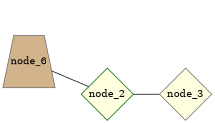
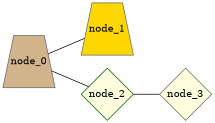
none -> (107, 29)
(29, 62) -> (29, 62)
